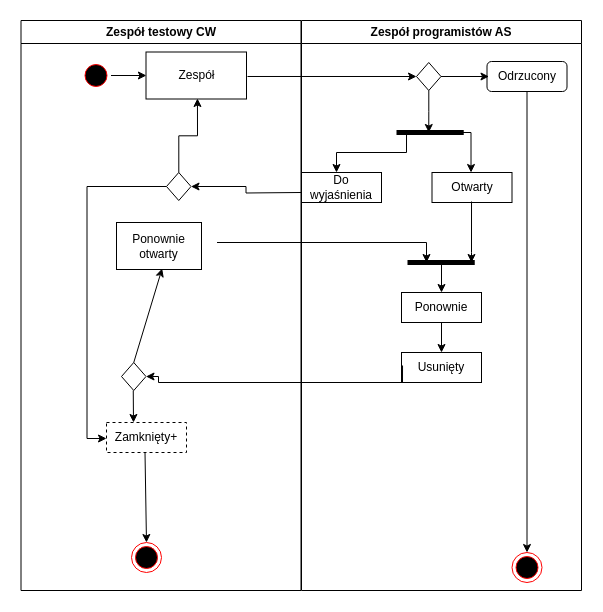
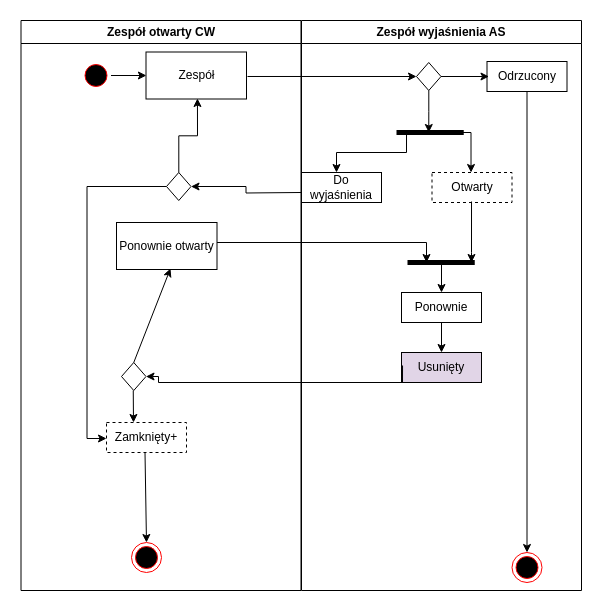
(162, 33) -> (162, 33)
(442, 33) -> (442, 33)
(527, 77) -> (527, 77)
(472, 188) -> (472, 188)
(159, 246) -> (167, 246)
(442, 368) -> (442, 368)
